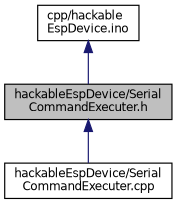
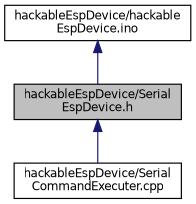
(88, 23) -> (98, 23)
(88, 102) -> (98, 102)
